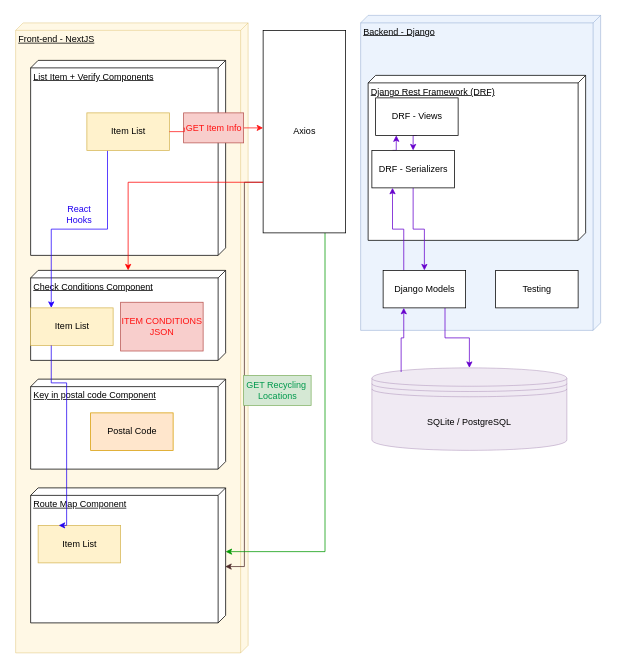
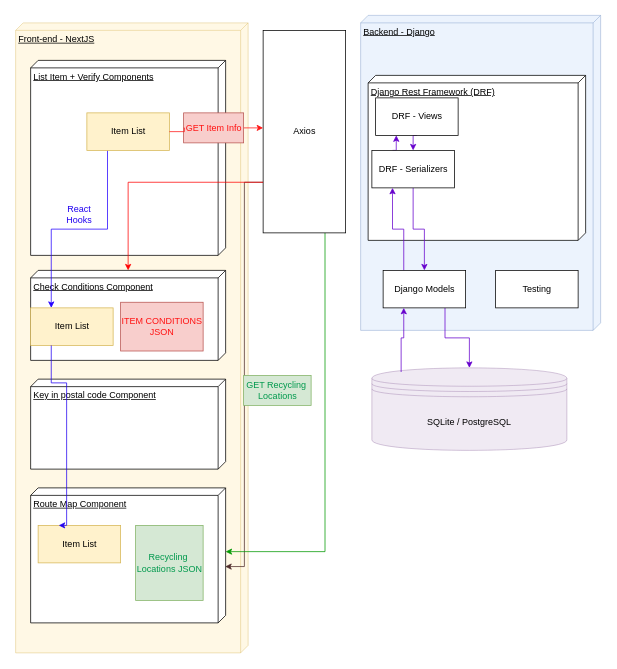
(132, 432) -> none
none -> (169, 563)
